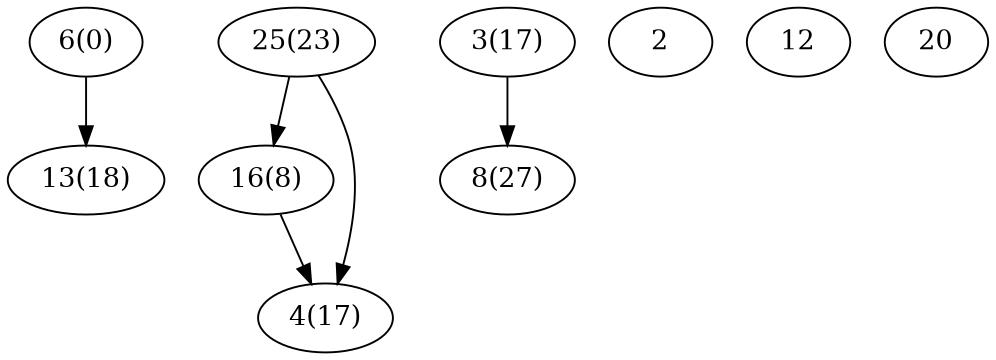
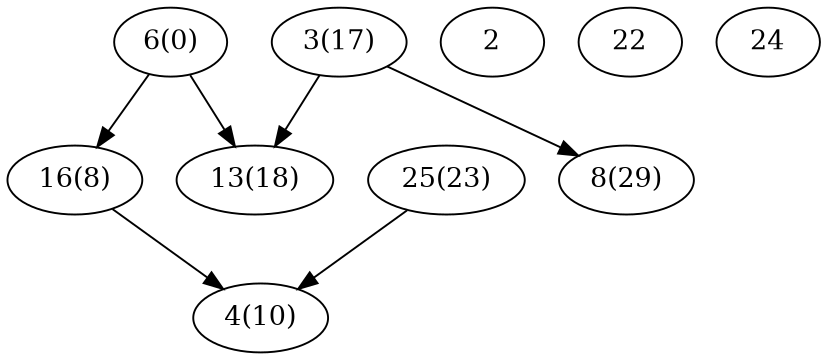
none -> (630, 42)
(799, 42) -> none
(936, 42) -> (768, 42)
(284, 101) -> (129, 103)
none -> (303, 102)
(507, 180) -> (626, 180)
(326, 318) -> (261, 318)
